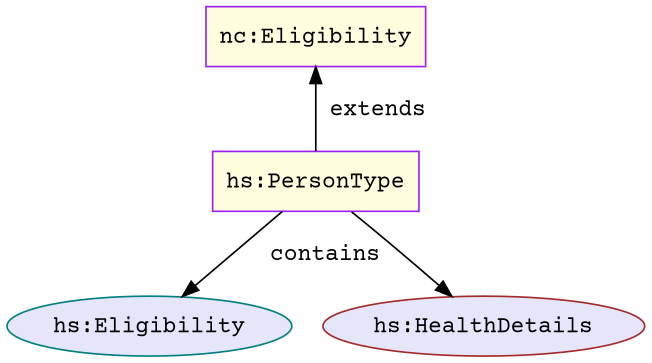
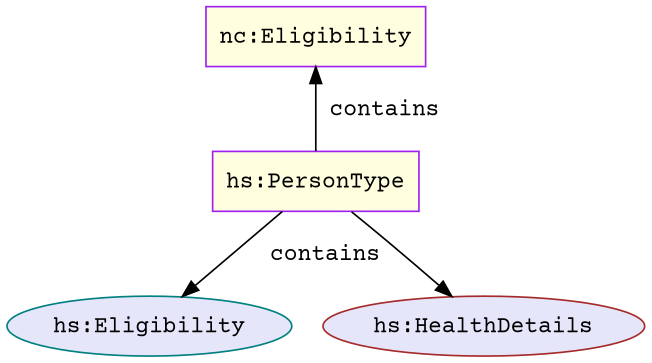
(372, 109) -> (378, 109)
